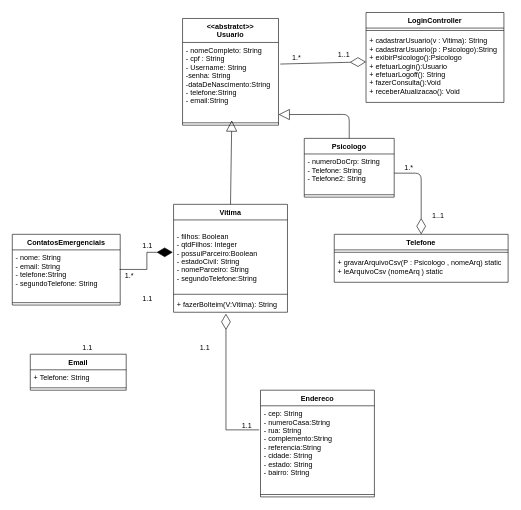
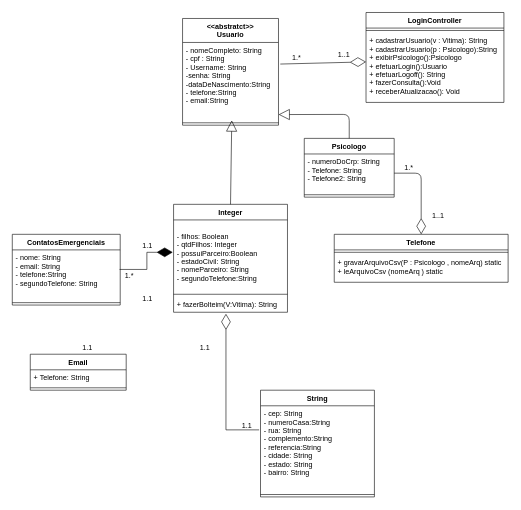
(230, 212) -> (230, 212)
(317, 398) -> (317, 398)
